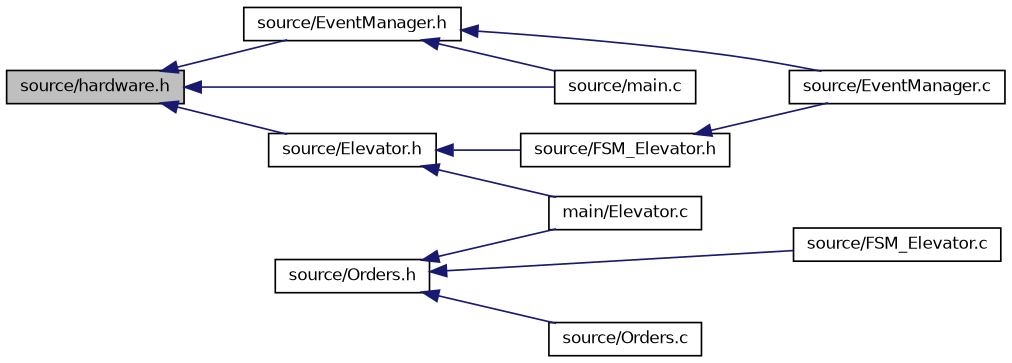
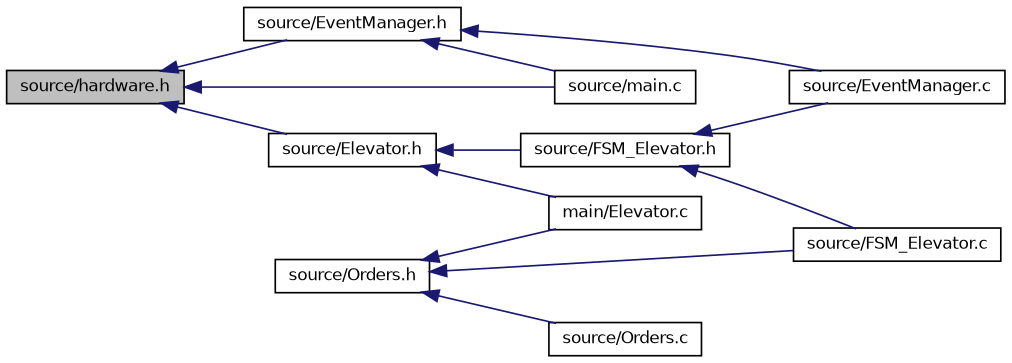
none -> (777, 199)
